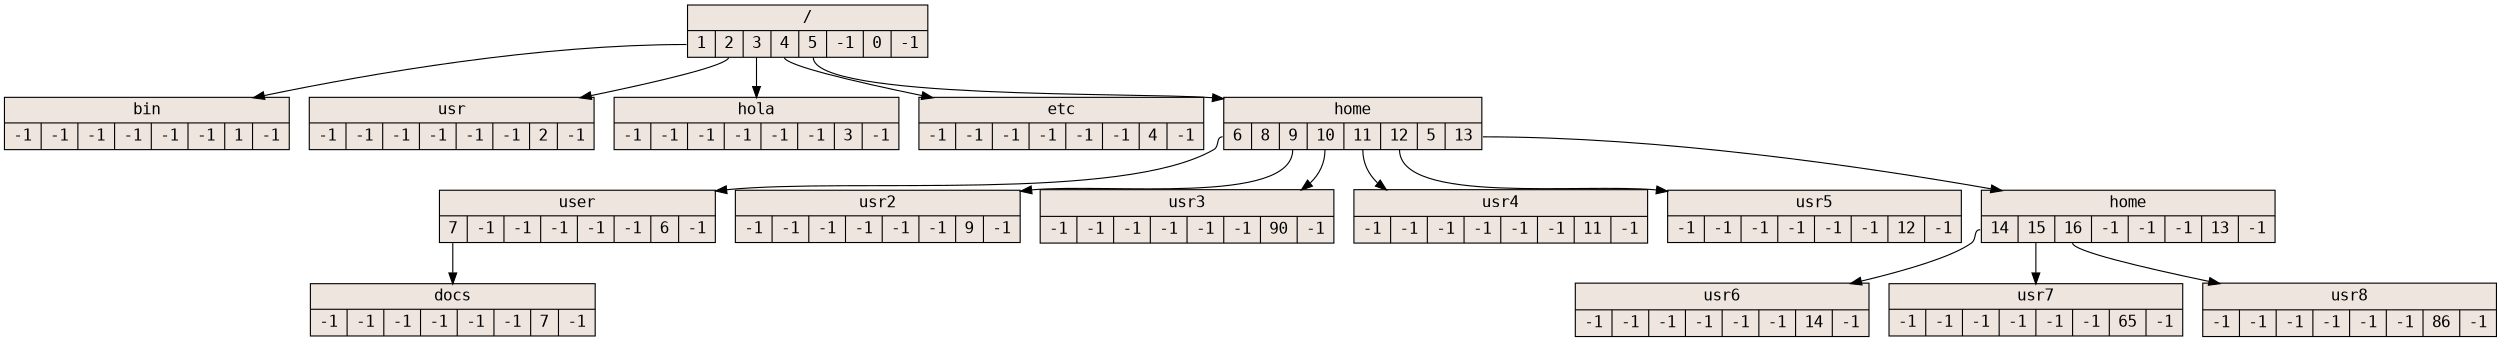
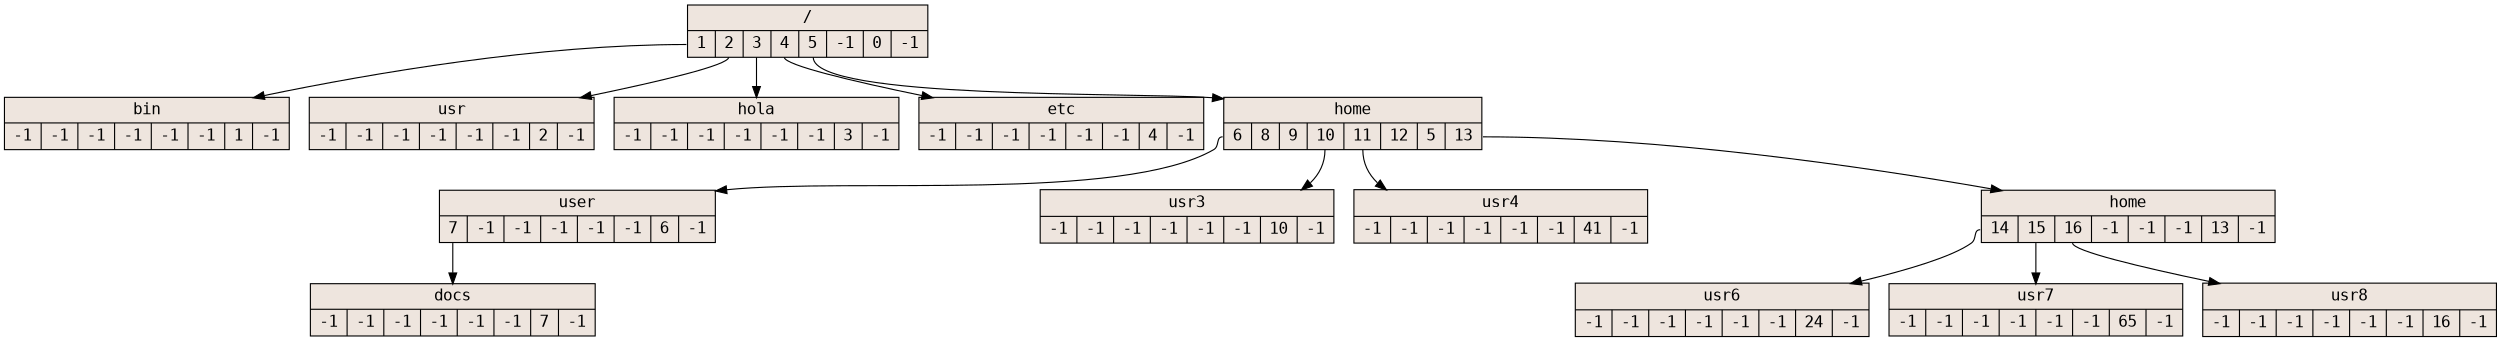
(878, 216) -> none
(1814, 216) -> none
(1279, 229) -> (1279, 229)
(1593, 229) -> (1593, 229)
(1814, 323) -> (1814, 323)
(2441, 323) -> (2441, 323)
